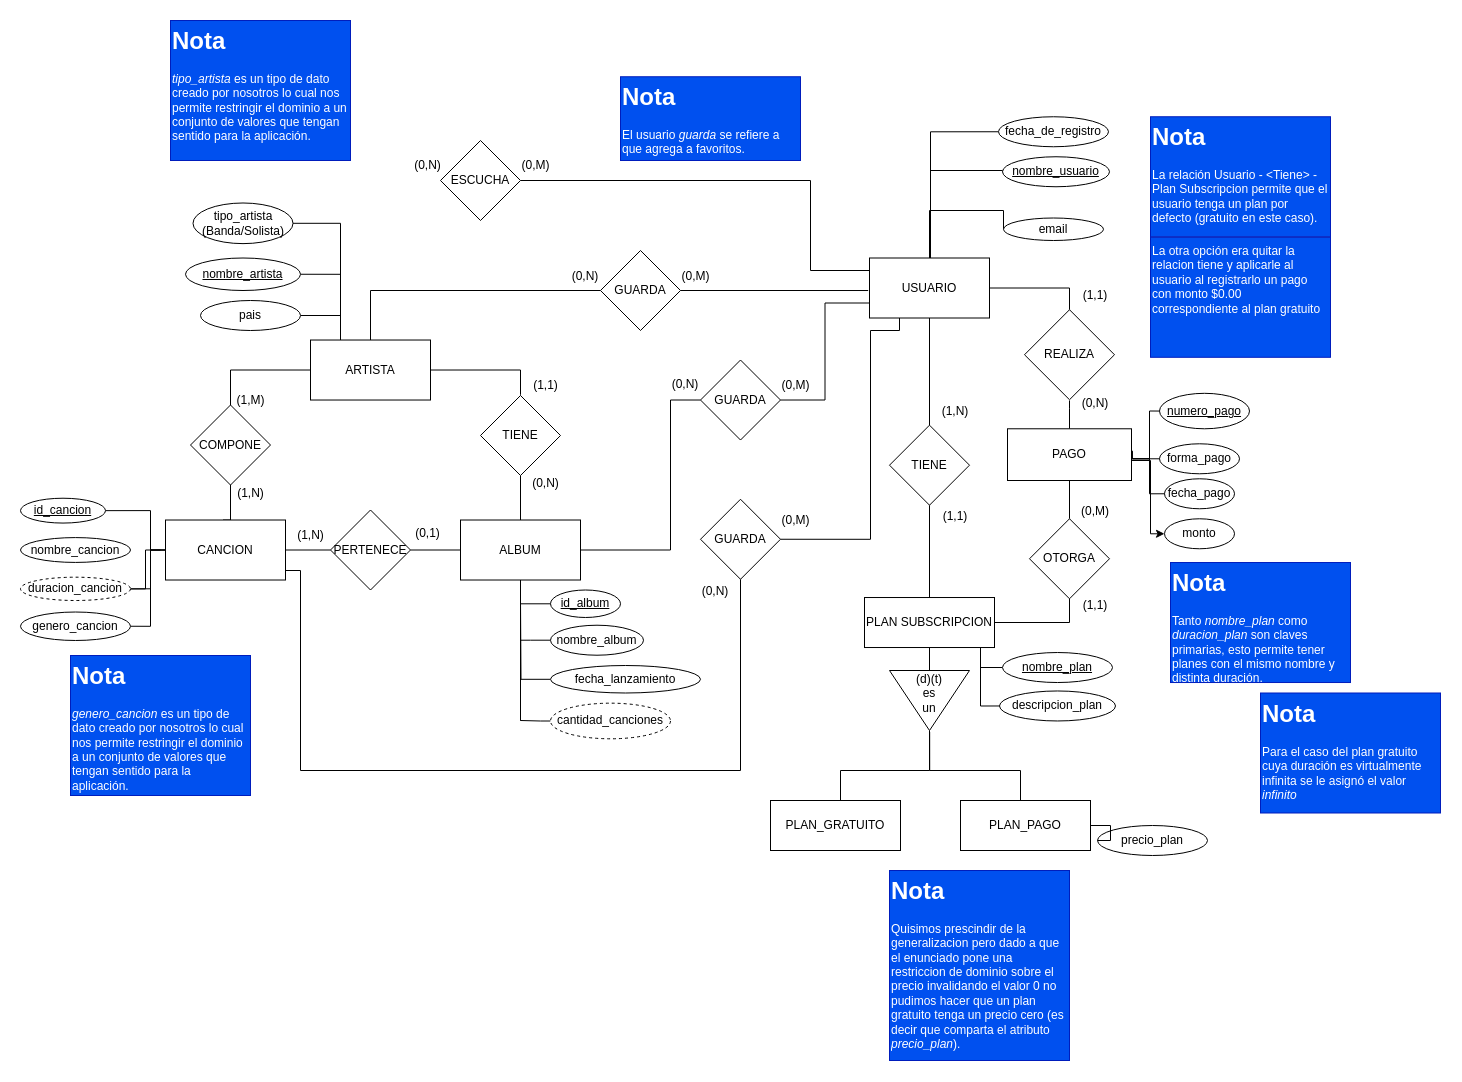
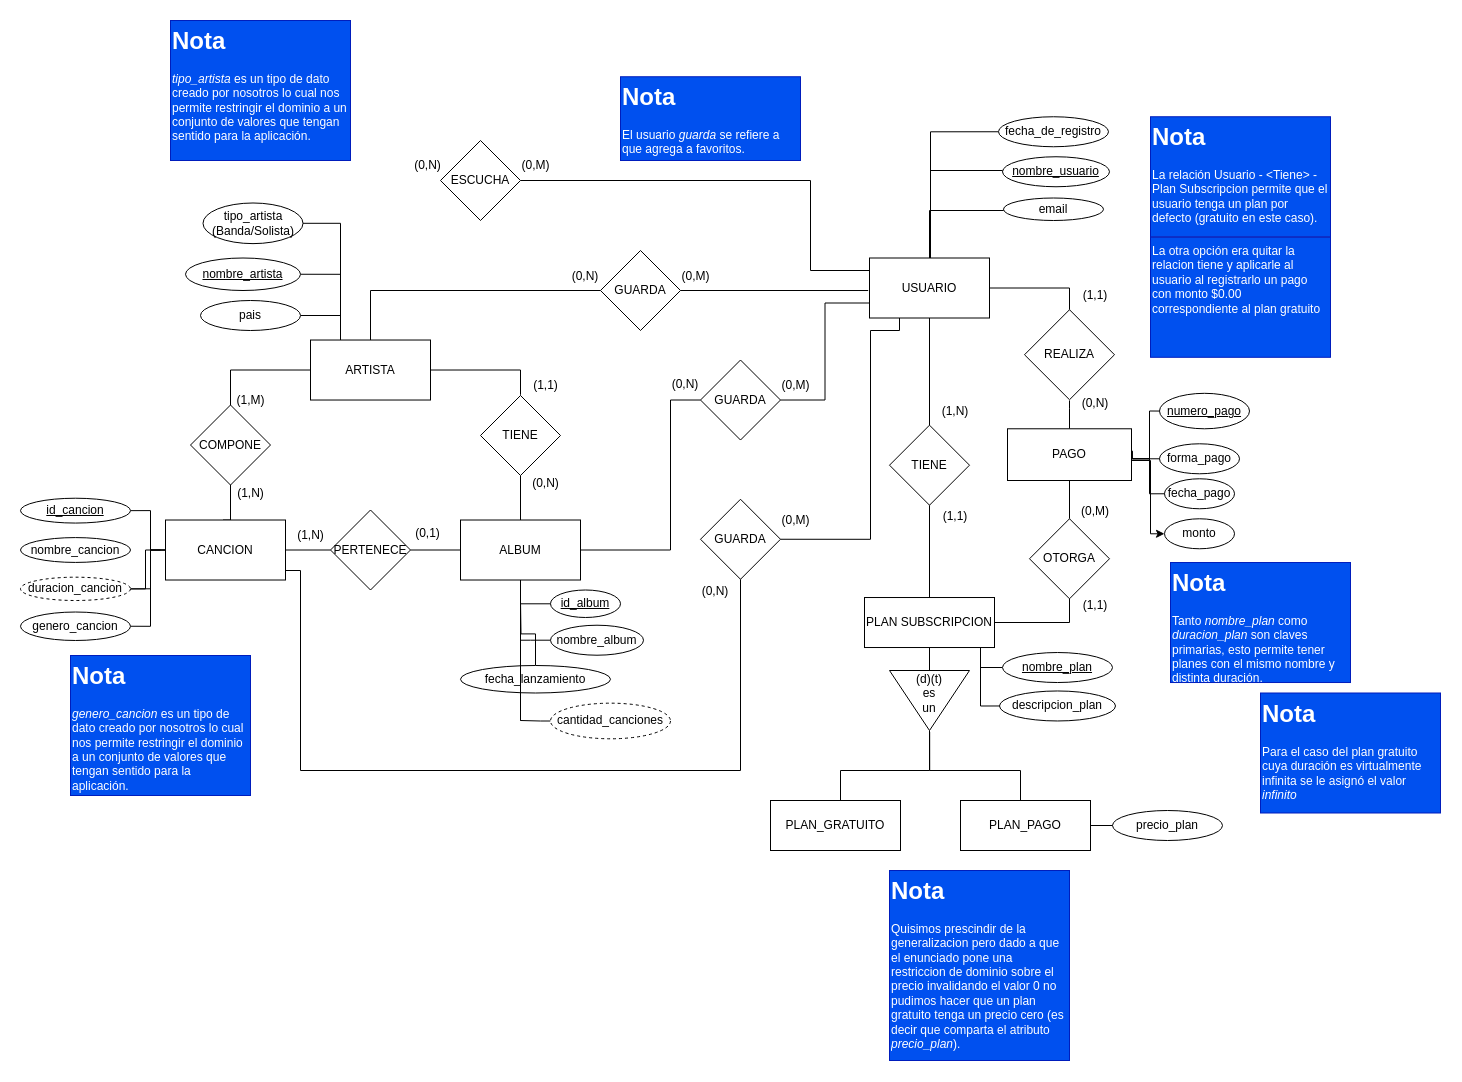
(243, 223) -> (253, 223)
(1054, 229) -> (1054, 209)
(63, 511) -> (76, 511)
(626, 679) -> (536, 679)
(1153, 841) -> (1168, 826)
